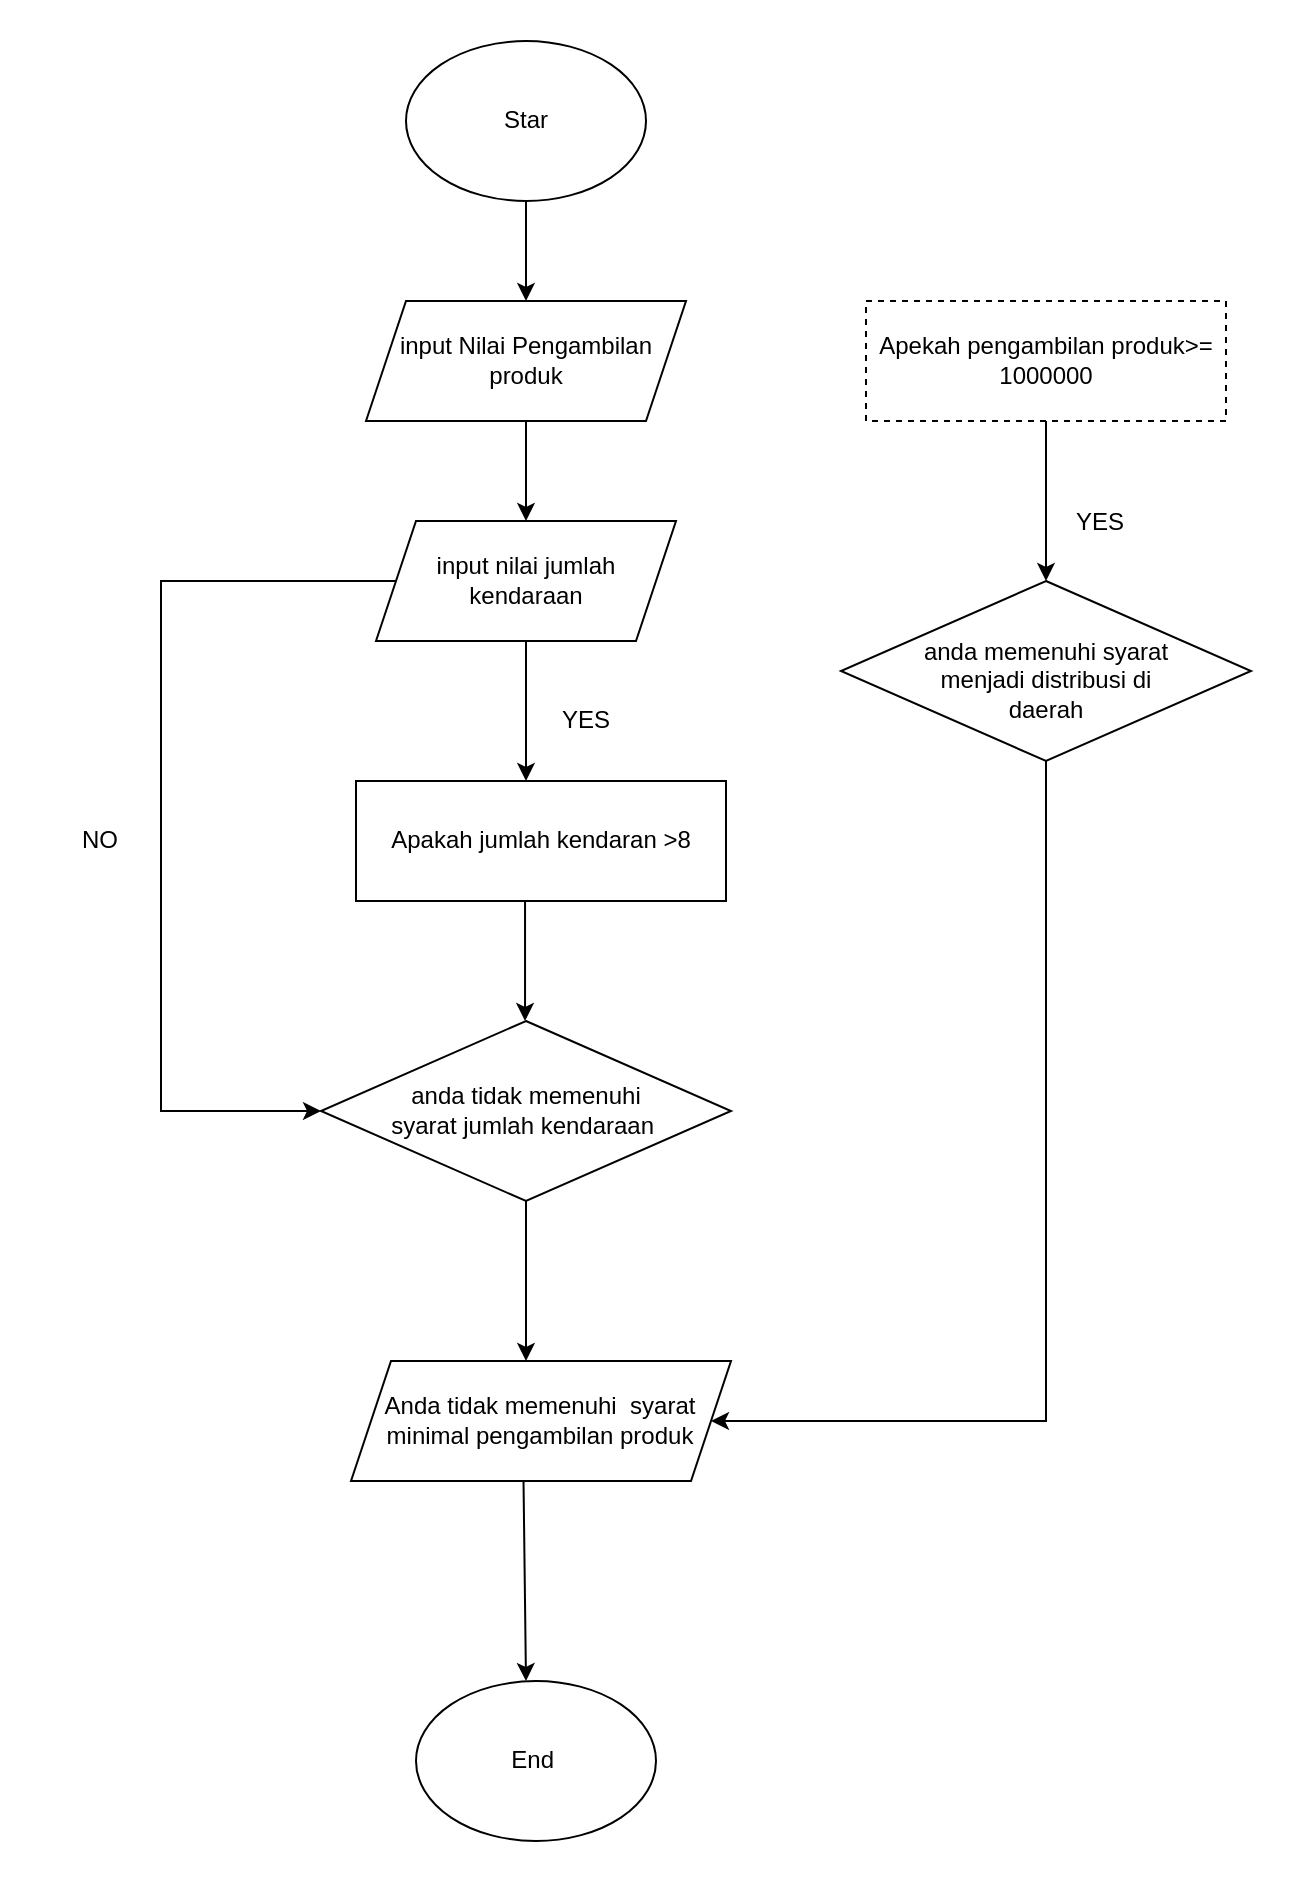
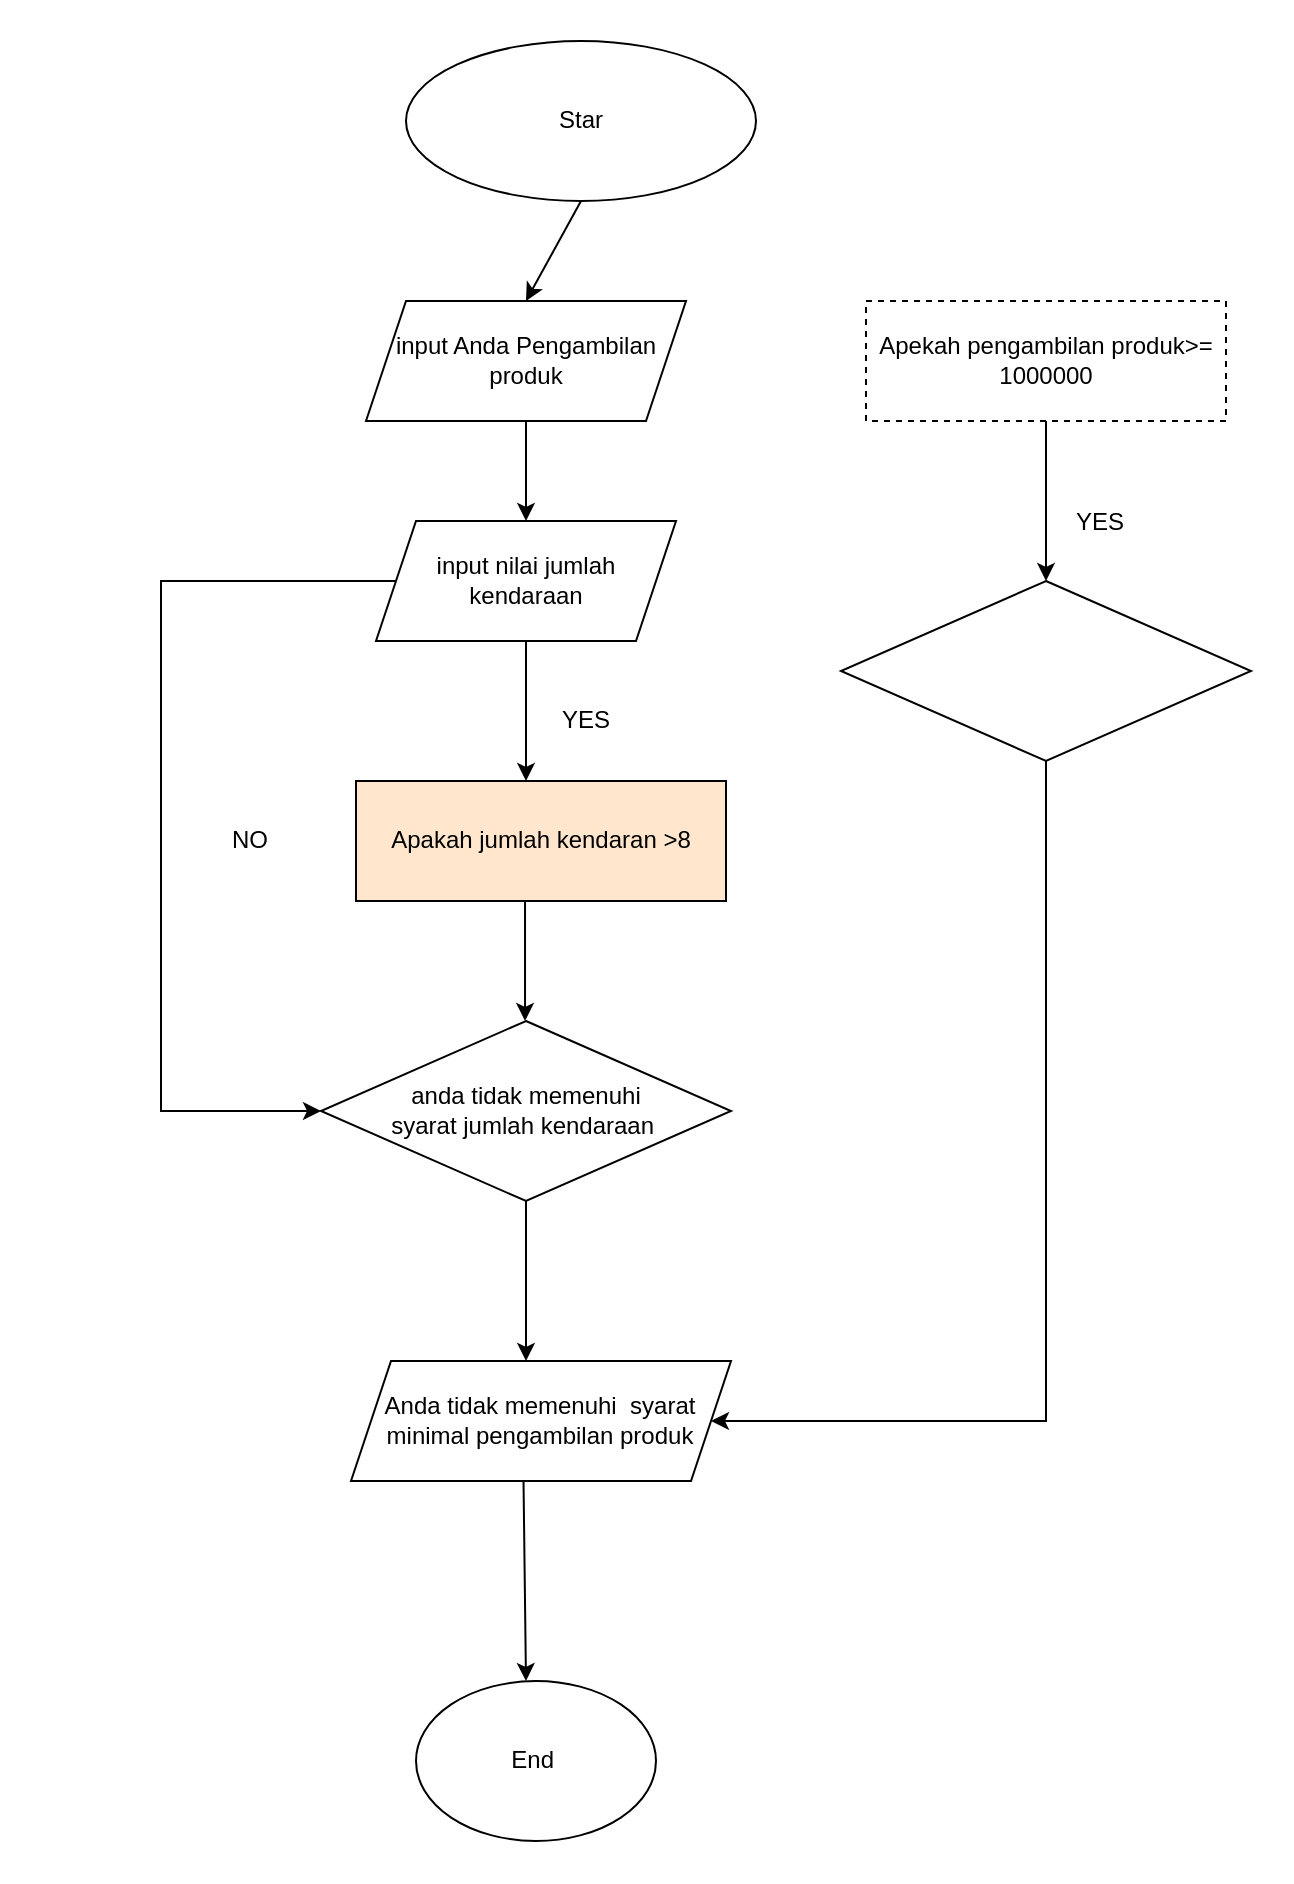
(526, 121) -> (581, 121)
(527, 361) -> (527, 361)
(1046, 681) -> none
(101, 841) -> (251, 841)
(541, 841) -> (541, 841)
